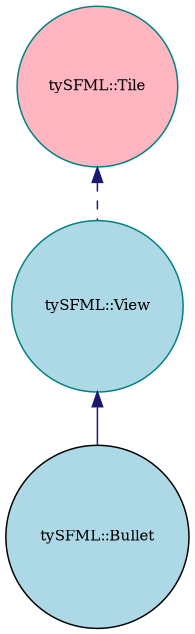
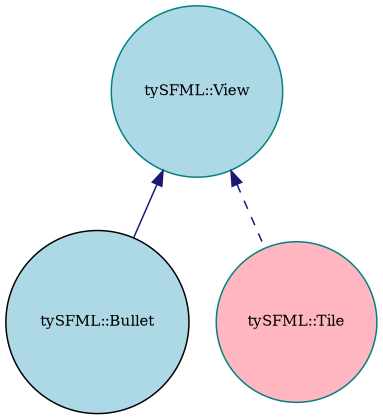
(97, 201) -> (251, 216)
